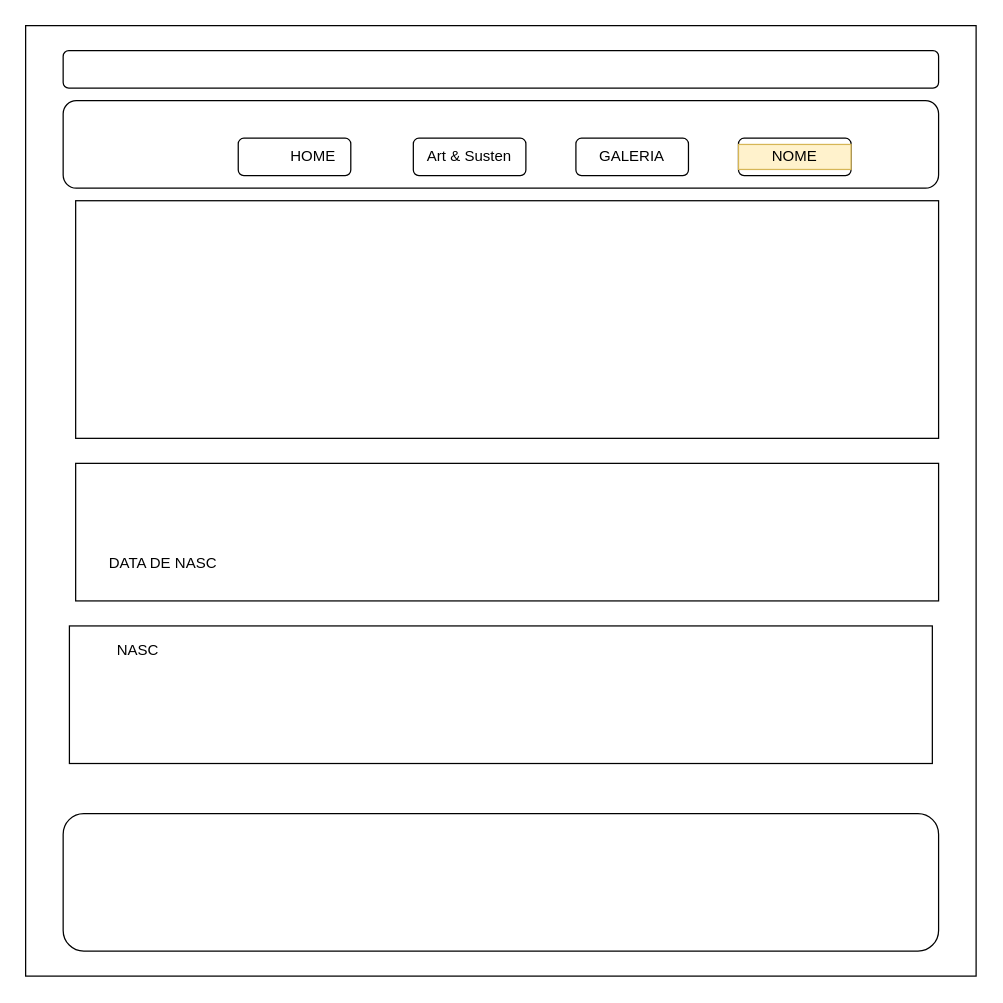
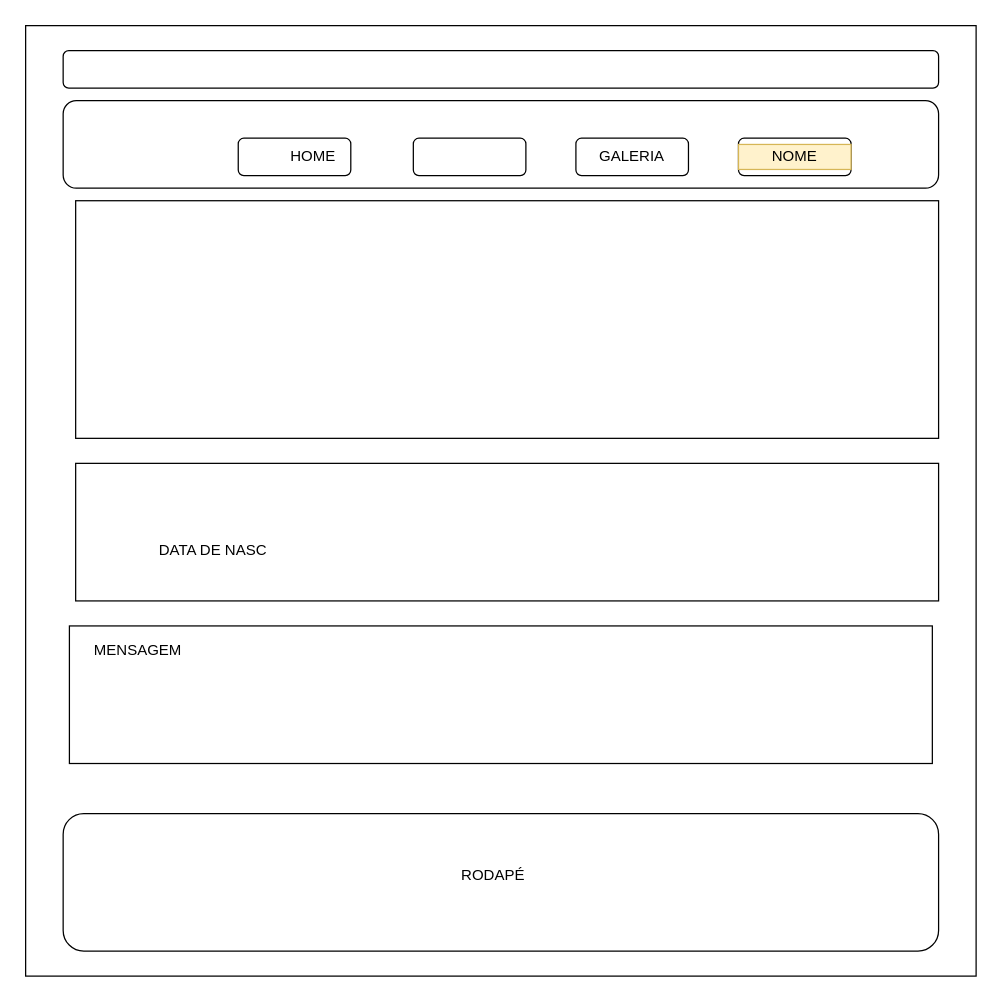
(469, 157) -> none
(163, 563) -> (213, 551)
(138, 651) -> (138, 651)
none -> (493, 876)
